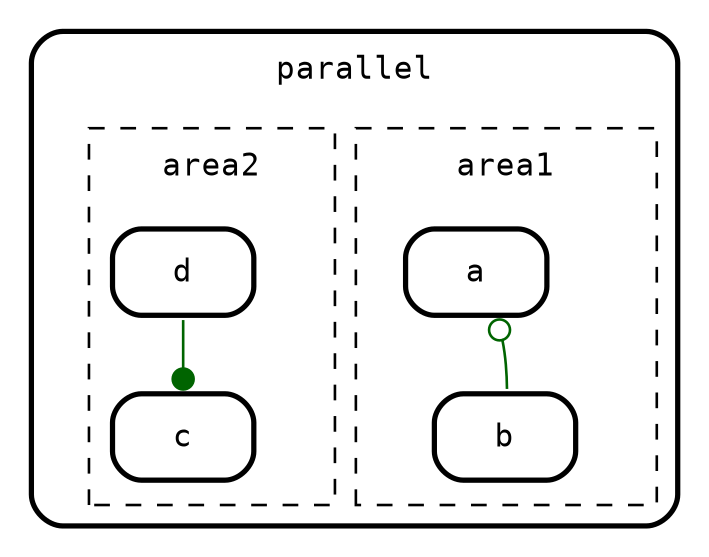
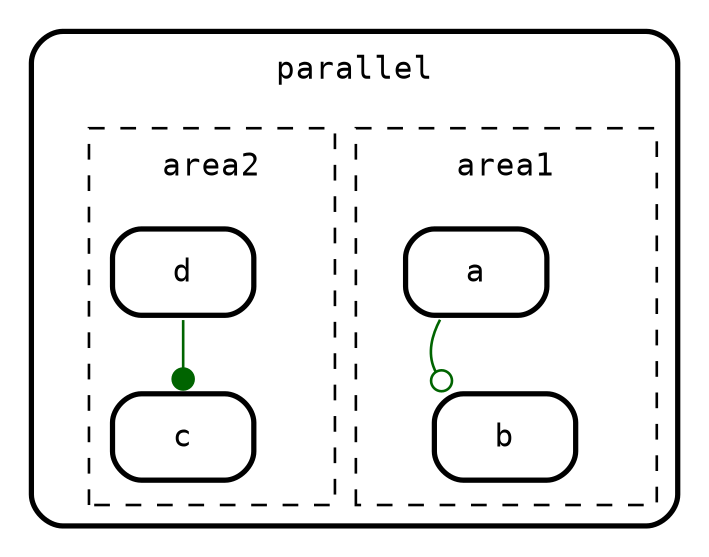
(506, 364) -> (431, 345)
